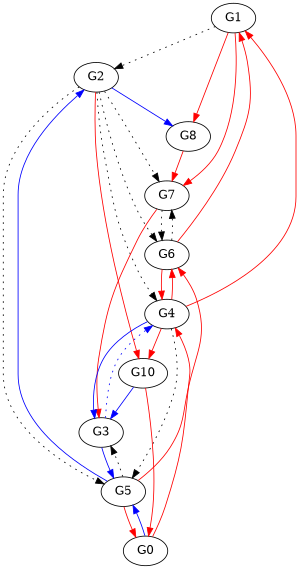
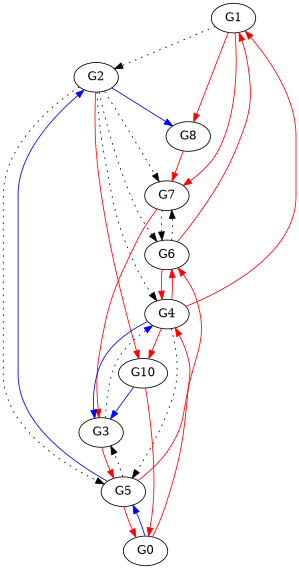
(106, 459) -> (106, 459)
